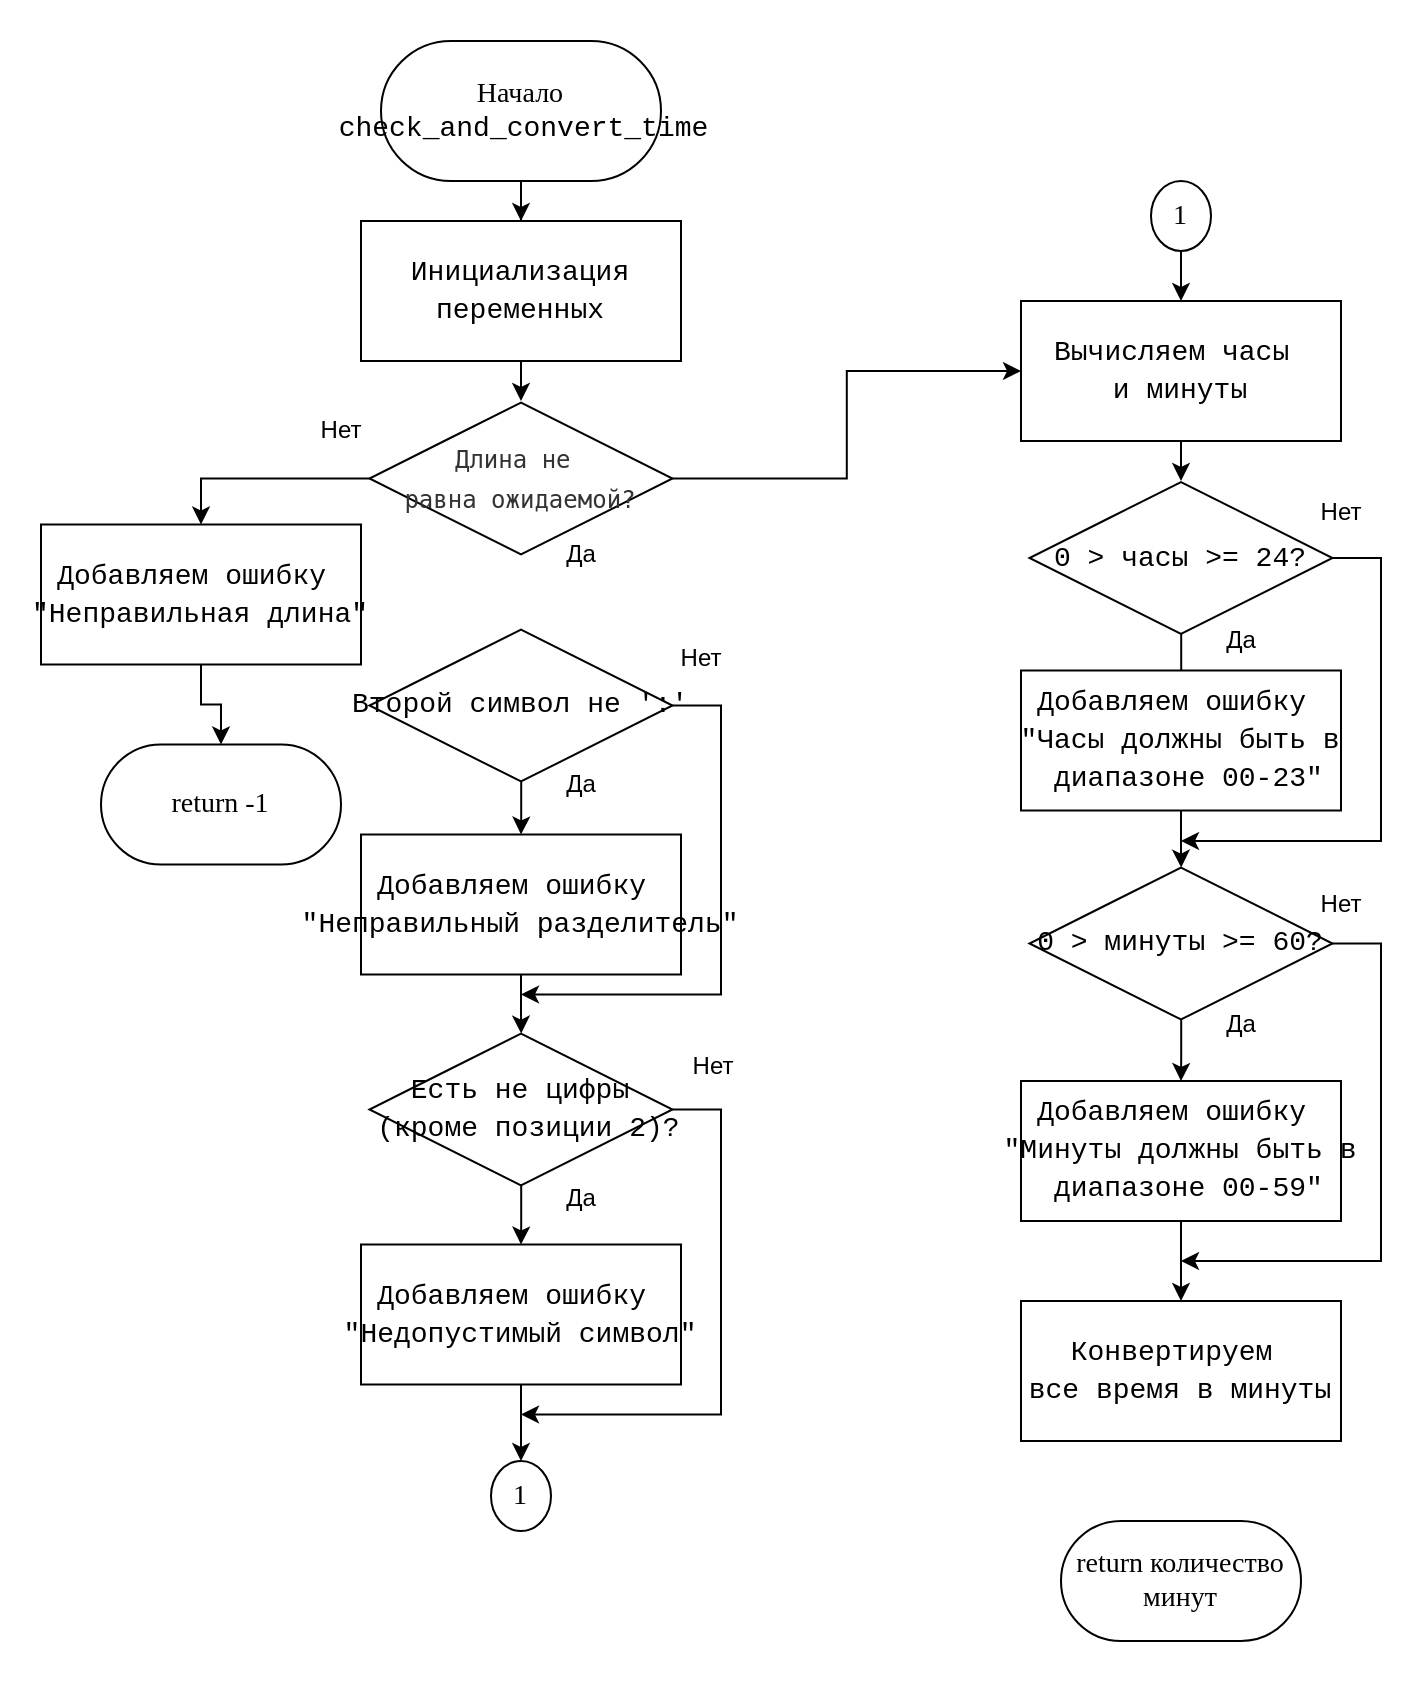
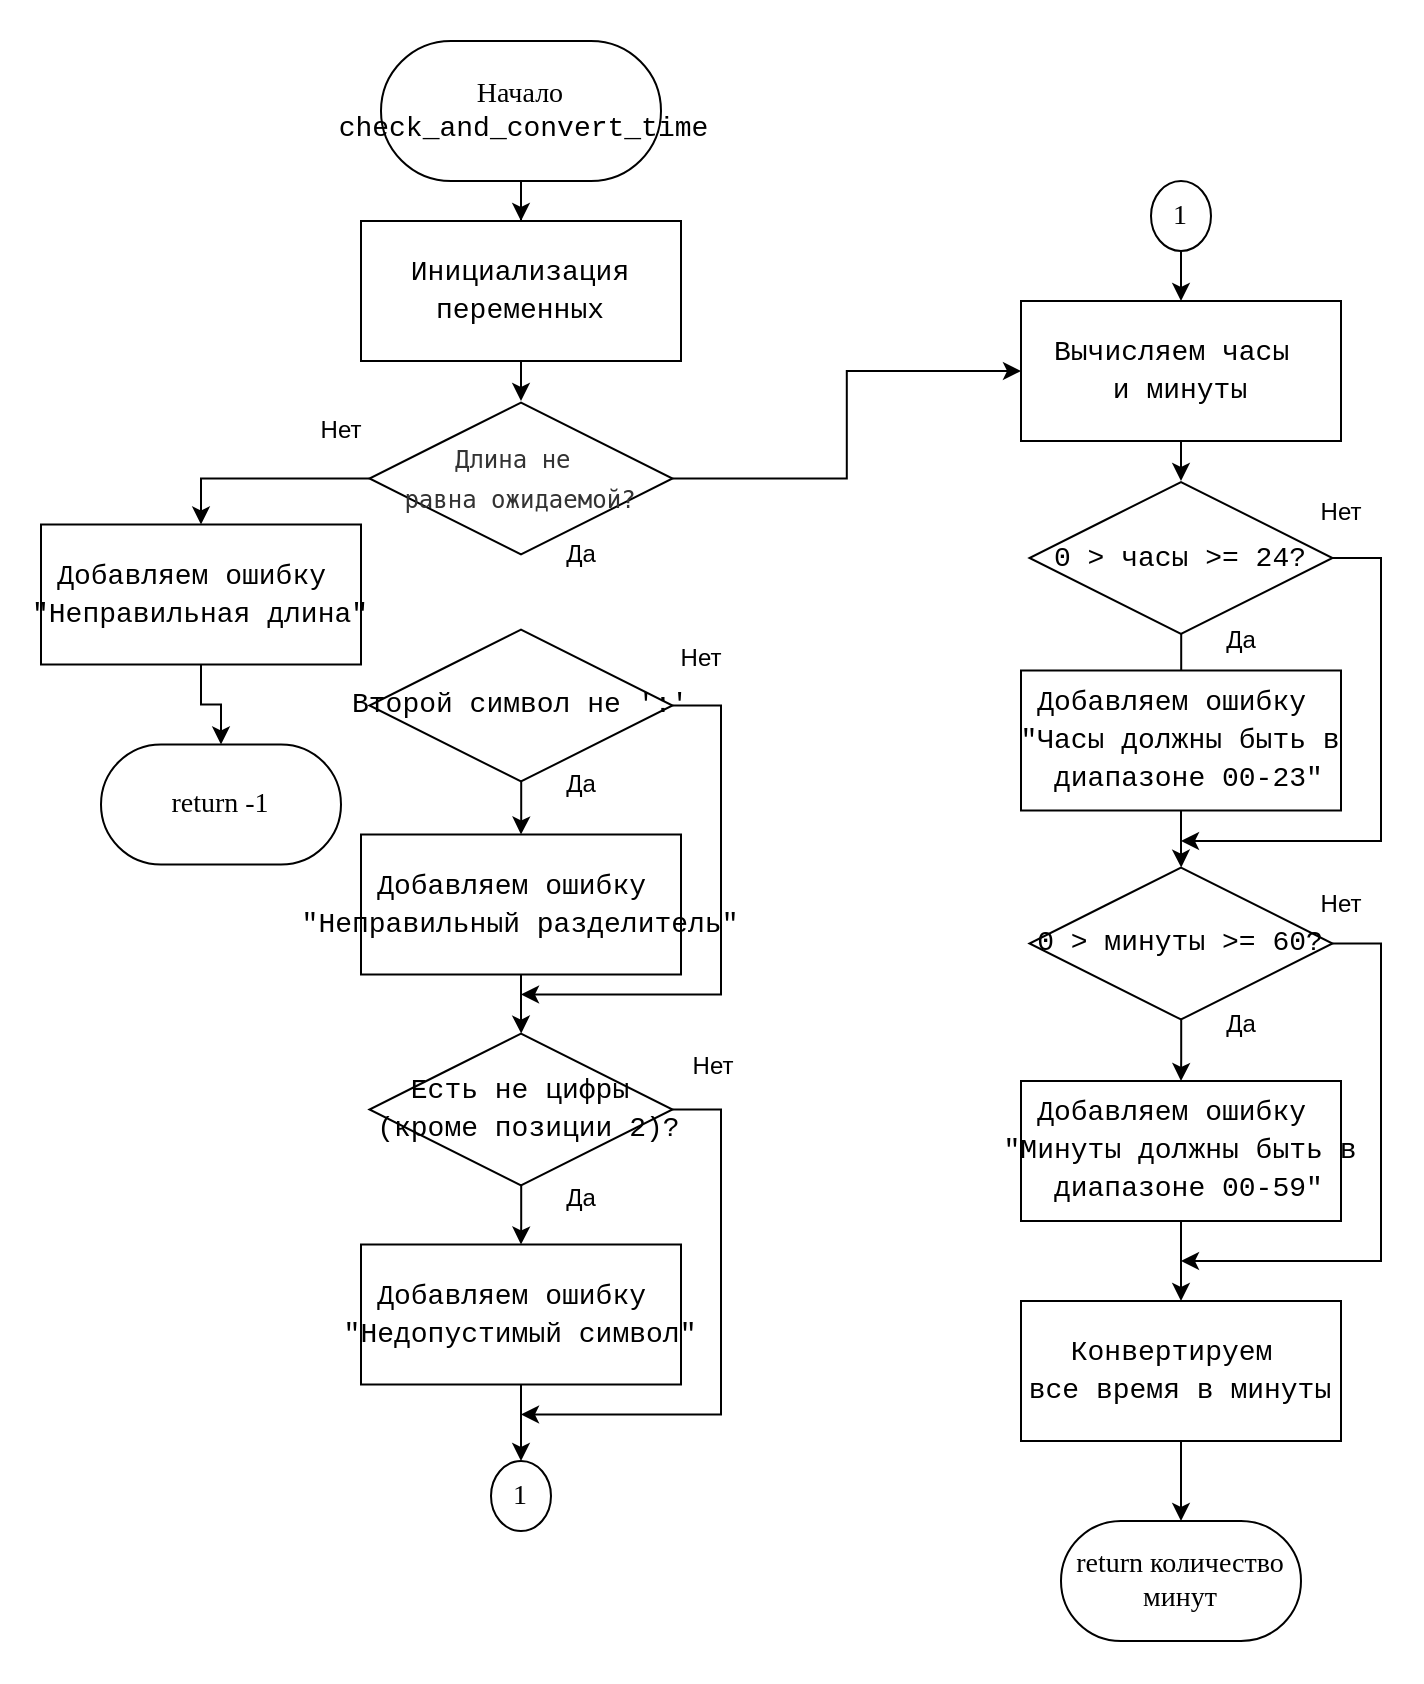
none -> (1181, 1474)
